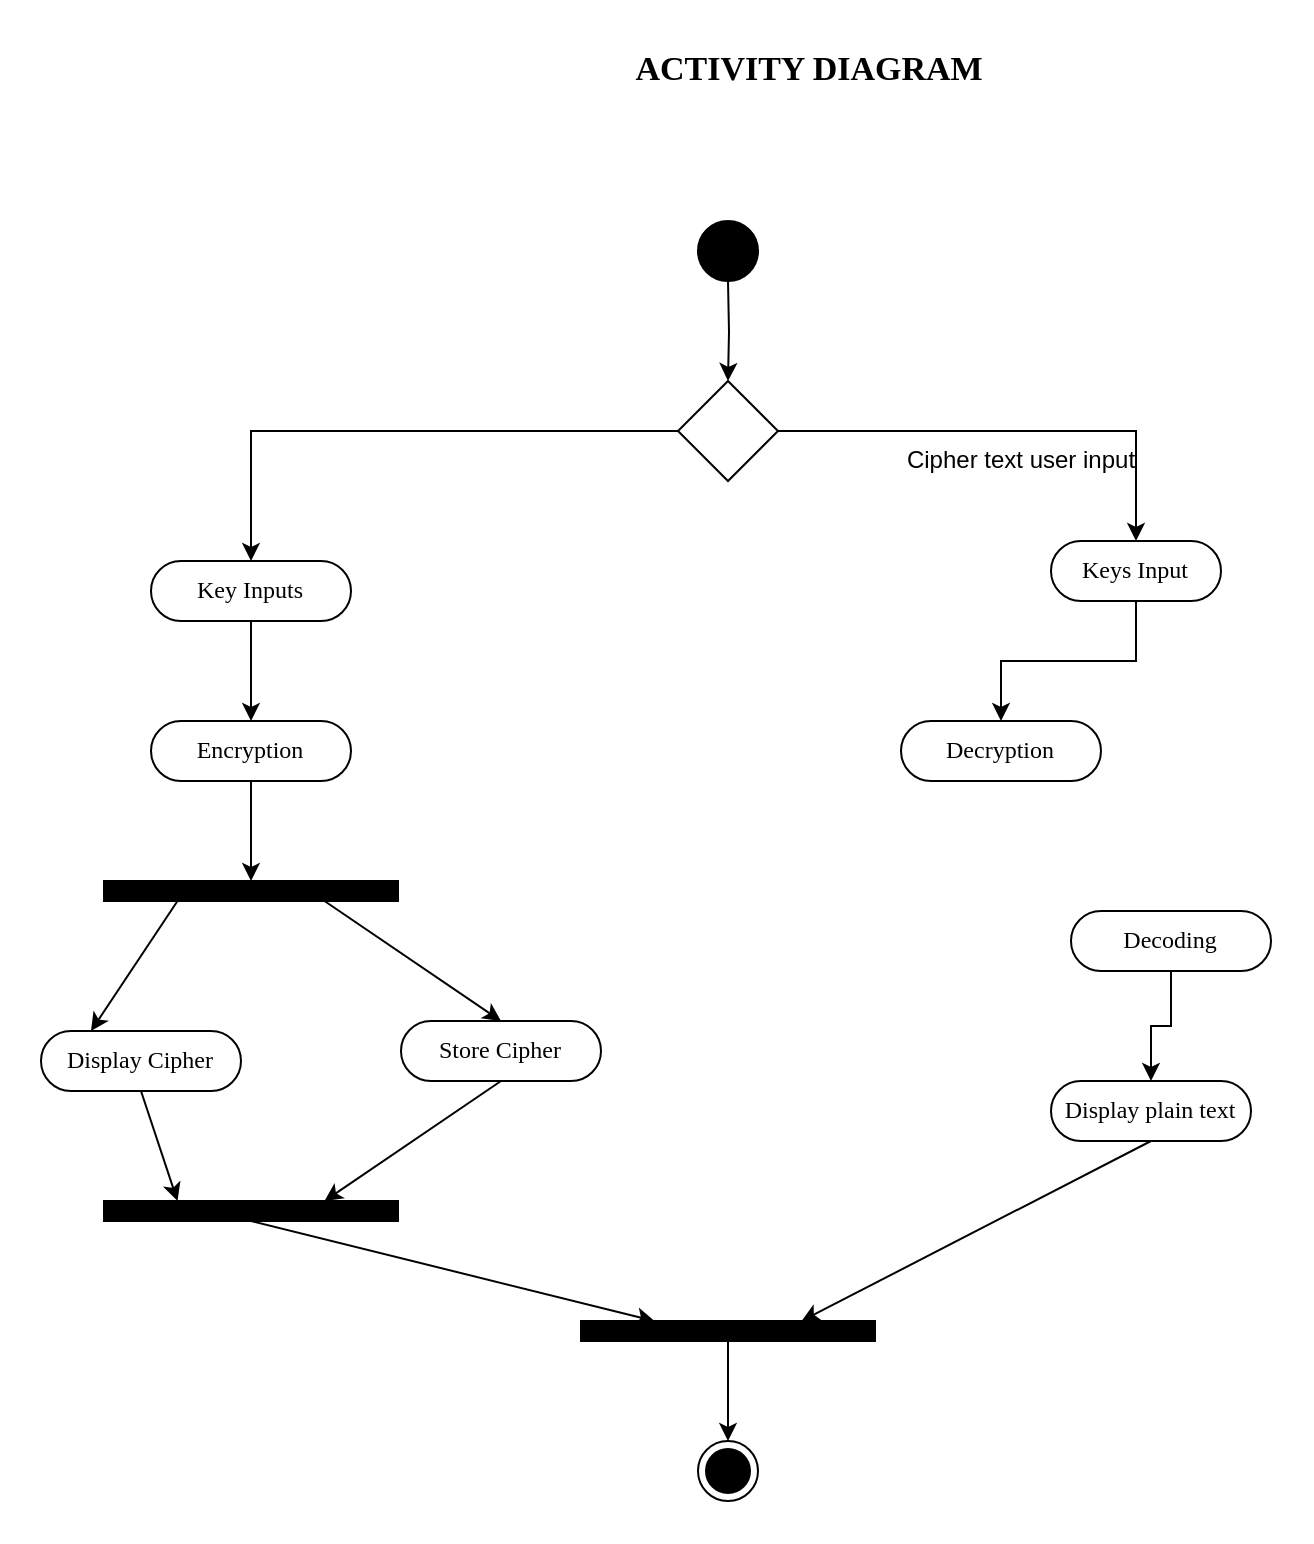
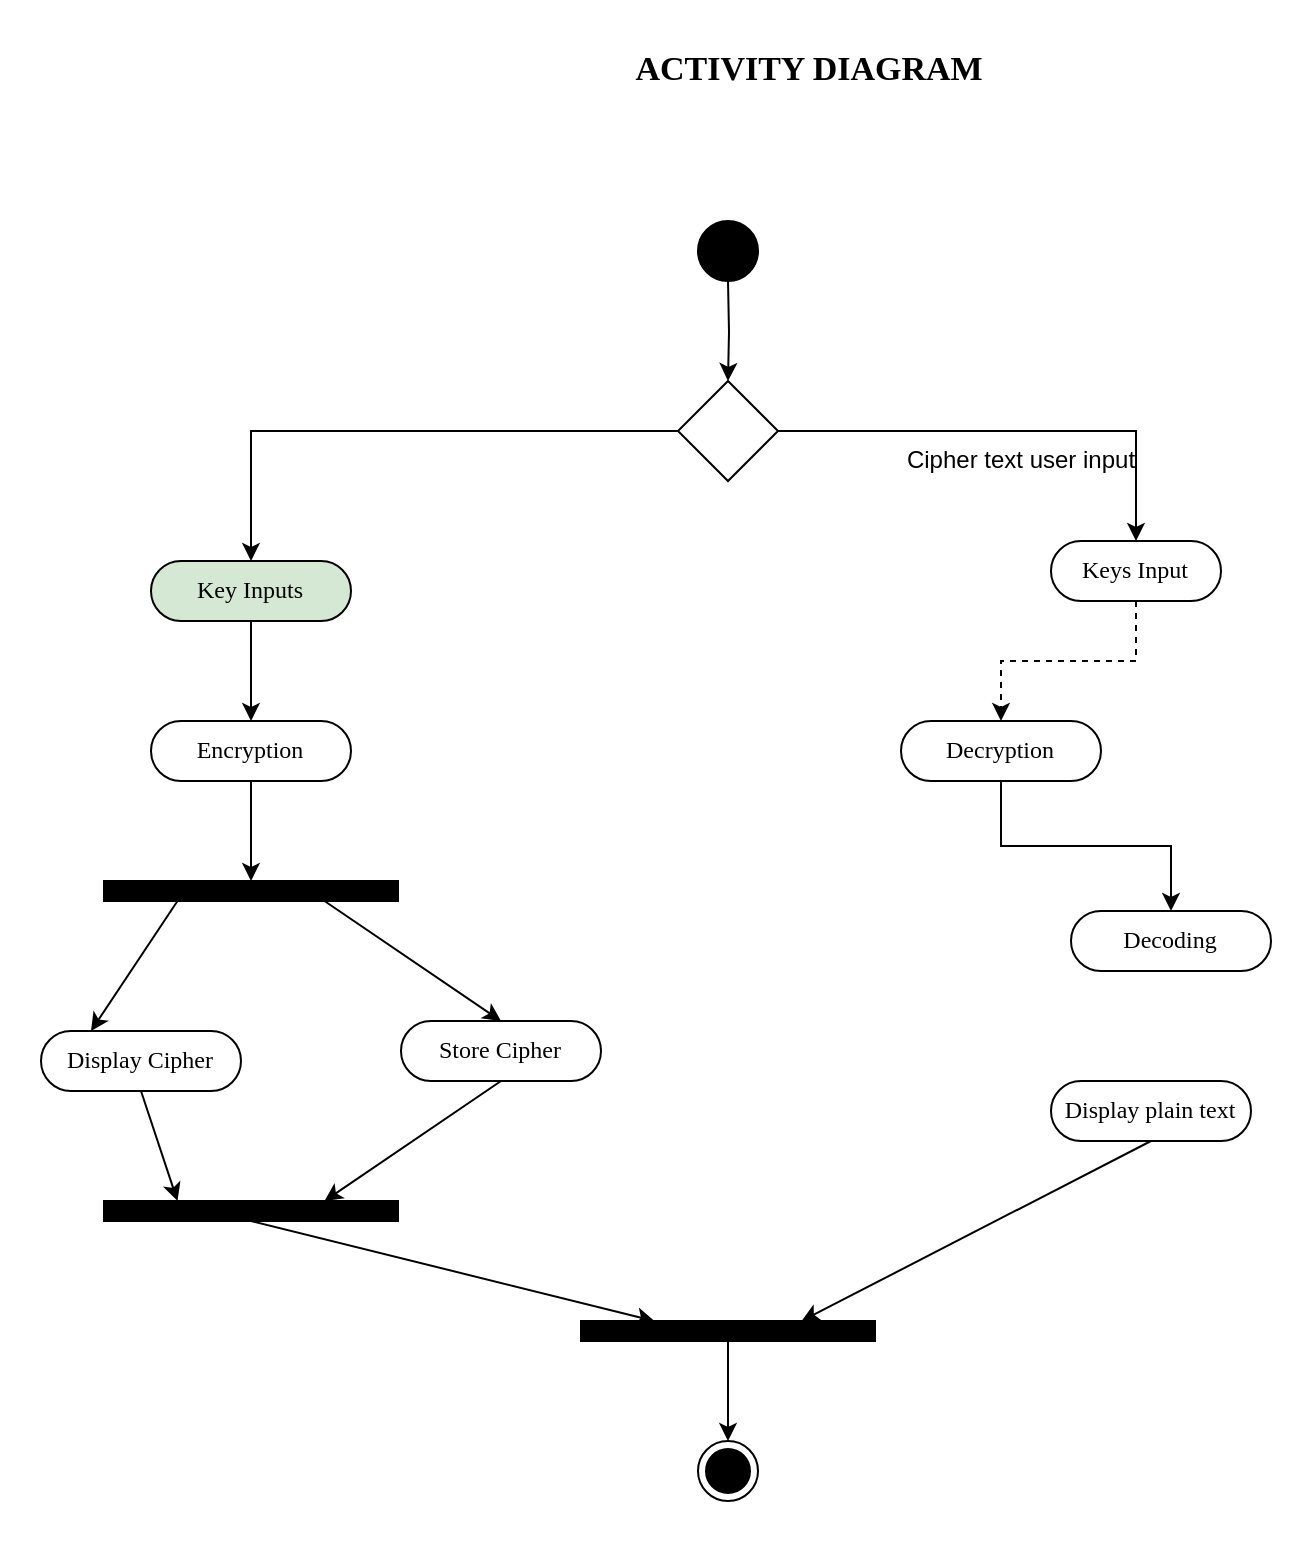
(251, 591) -> (251, 591)
(1074, 661) -> (1074, 661)
none -> (1079, 846)
(1168, 1026) -> none
